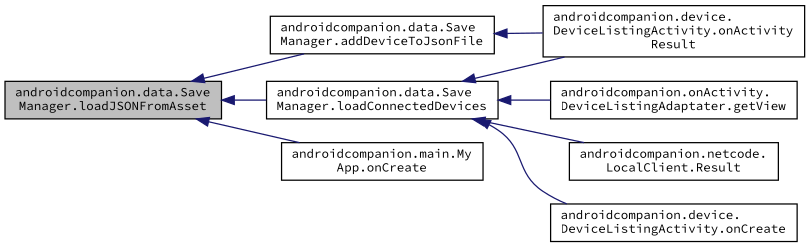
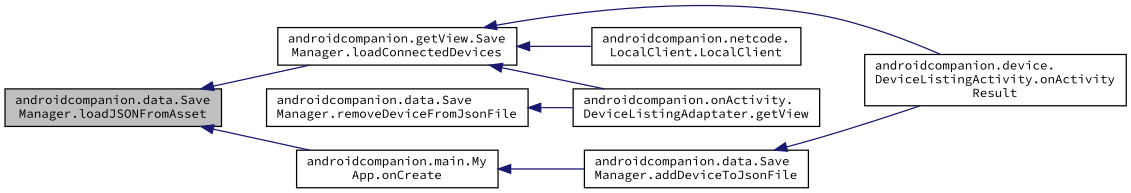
(254, 66) -> (548, 169)
(382, 100) -> (397, 46)
none -> (397, 108)
(674, 161) -> (696, 46)
(674, 223) -> none
